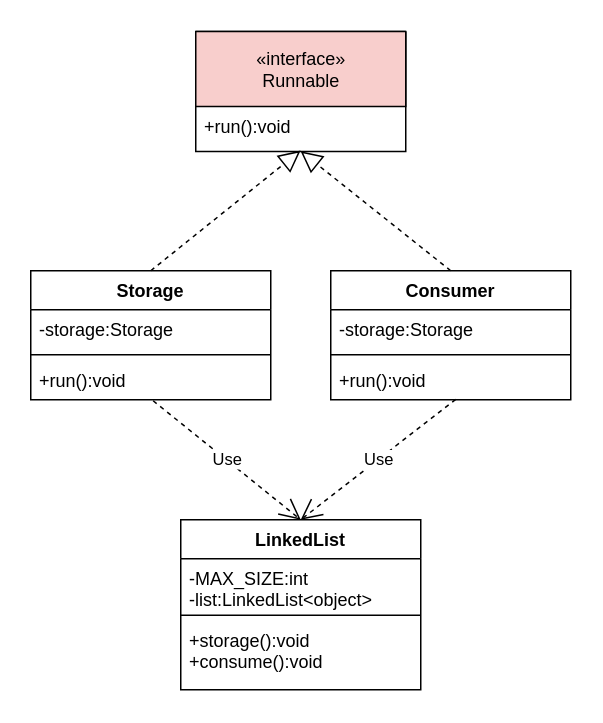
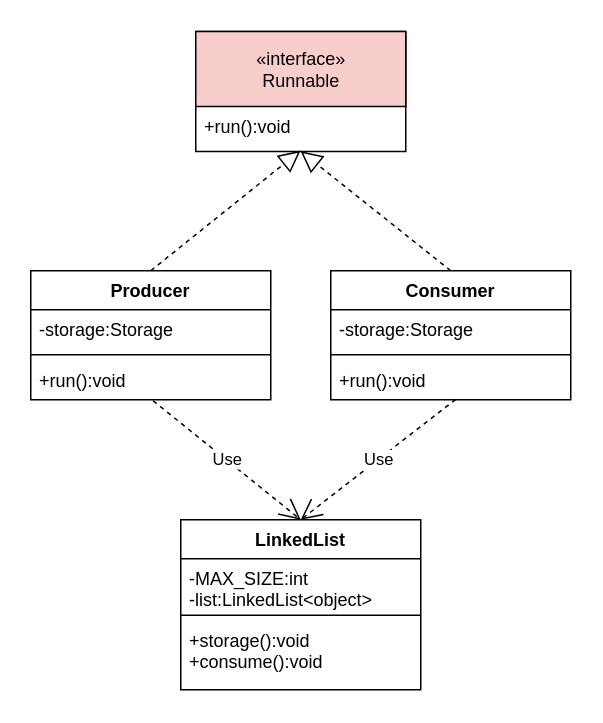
(150, 291) -> (150, 291)
